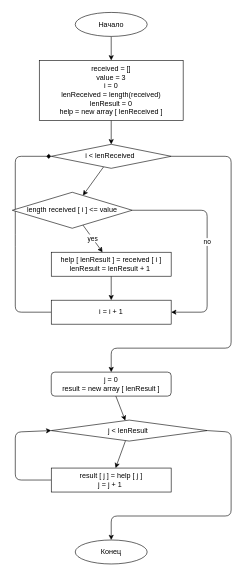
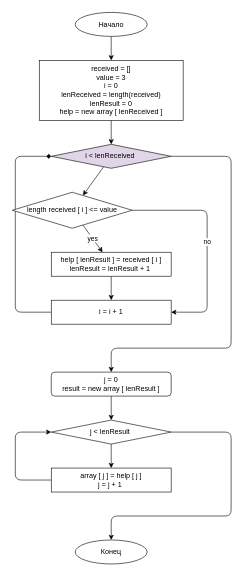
(111, 156) -> (111, 156)
(129, 431) -> (111, 432)
(111, 480) -> (111, 480)
